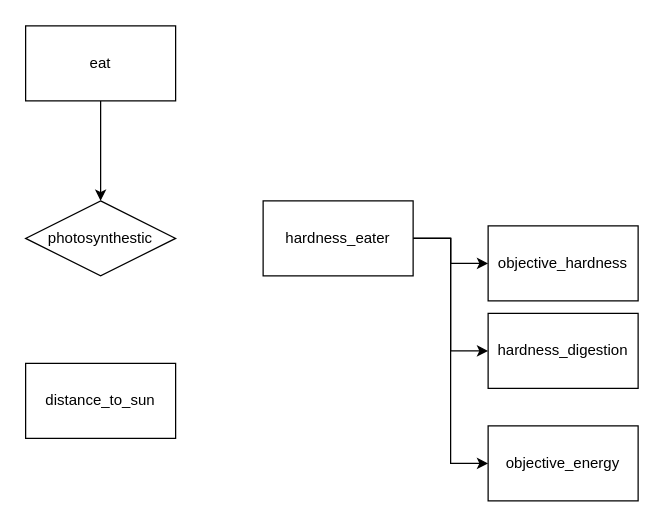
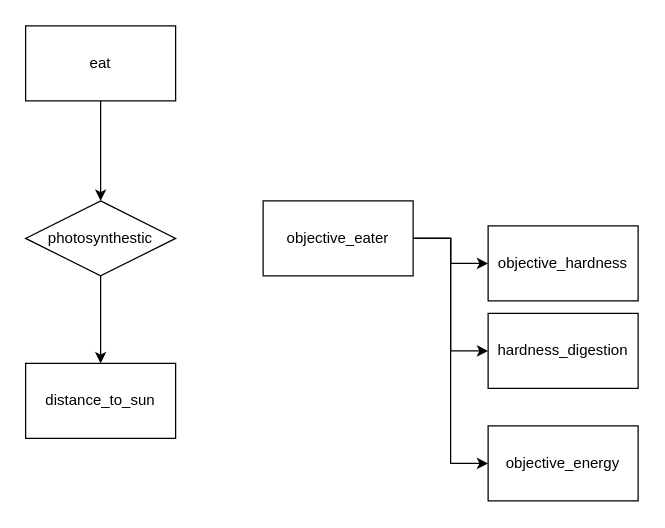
(338, 238) -> (338, 238)
none -> (101, 315)
